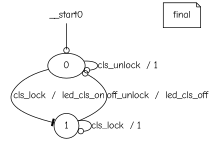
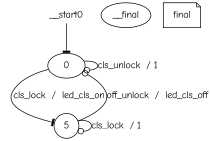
none -> (126, 15)
(66, 36) -> (66, 36)
(66, 126) -> (66, 126)
